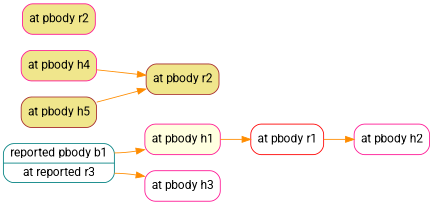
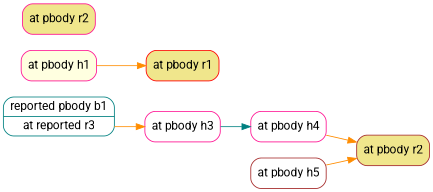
(59, 66) -> (288, 127)
(59, 112) -> (288, 173)
none -> (231, 127)
(287, 139) -> (183, 66)
(392, 139) -> none
(125, 152) -> none
